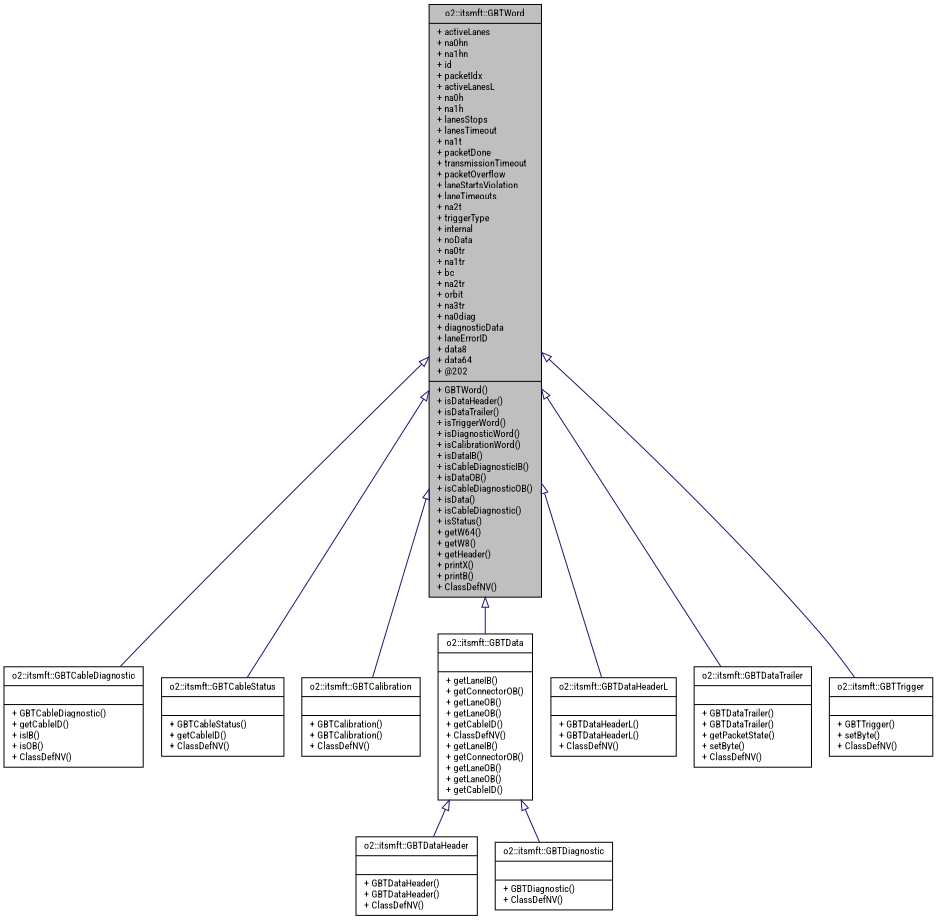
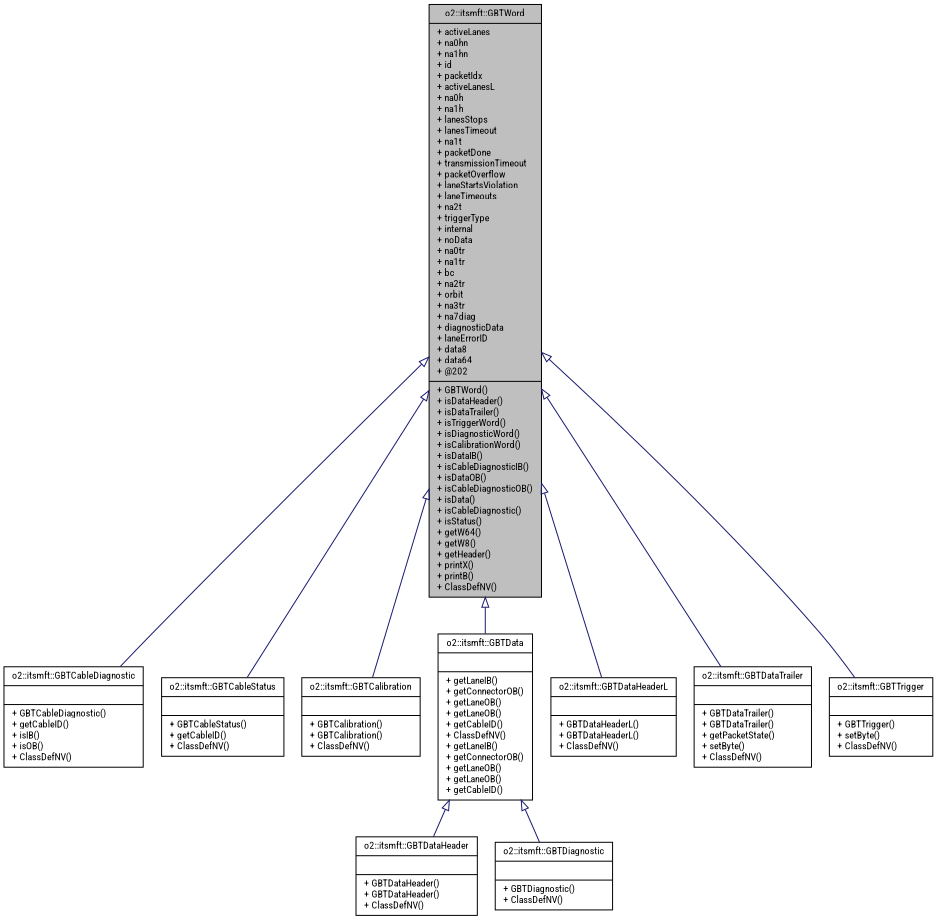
(457, 317) -> (457, 317)
